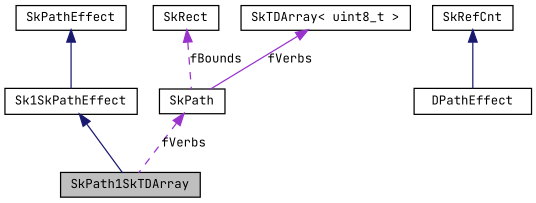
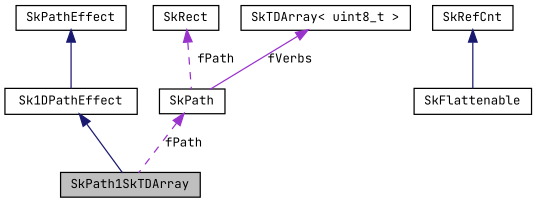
(216, 59) -> (216, 59)
(71, 101) -> (71, 101)
(473, 101) -> (473, 101)
(184, 143) -> (184, 143)
